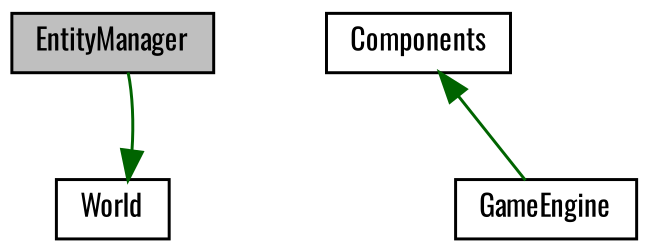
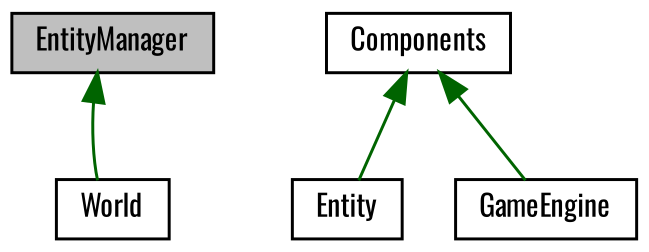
(132, 112) -> (93, 141)
none -> (347, 209)
